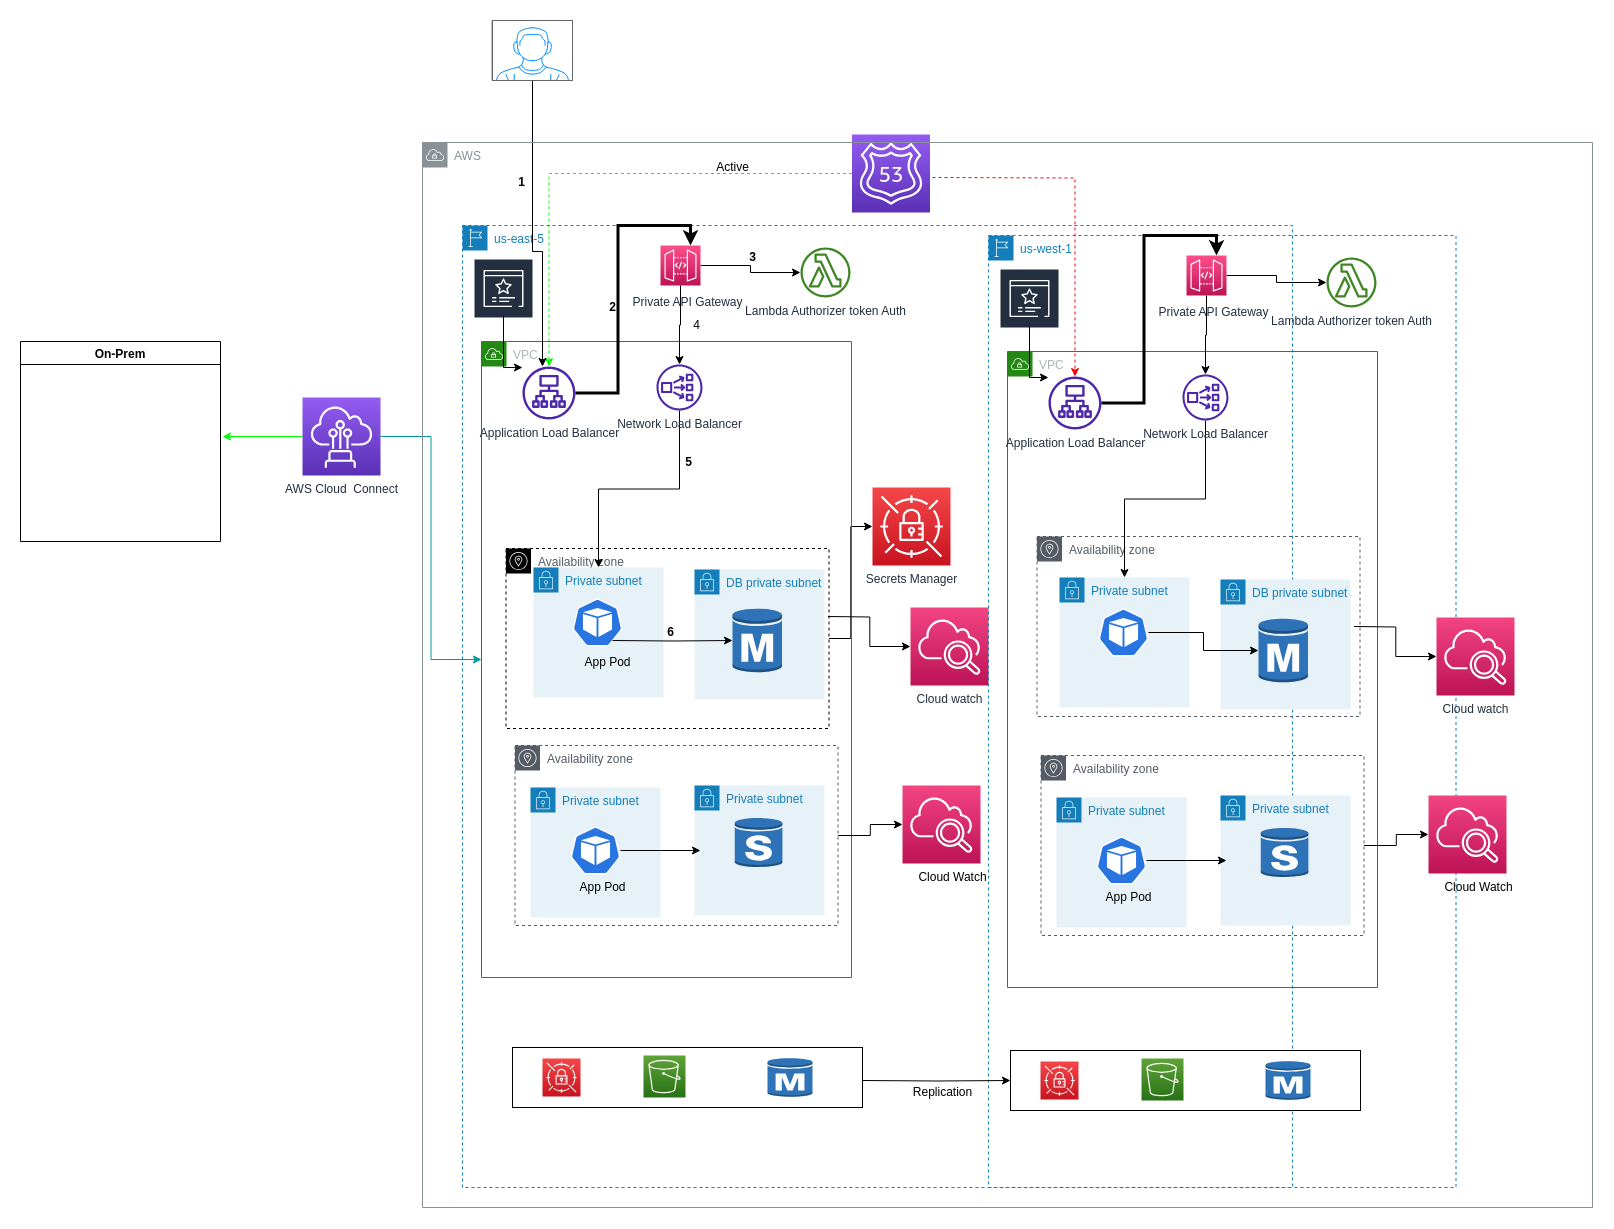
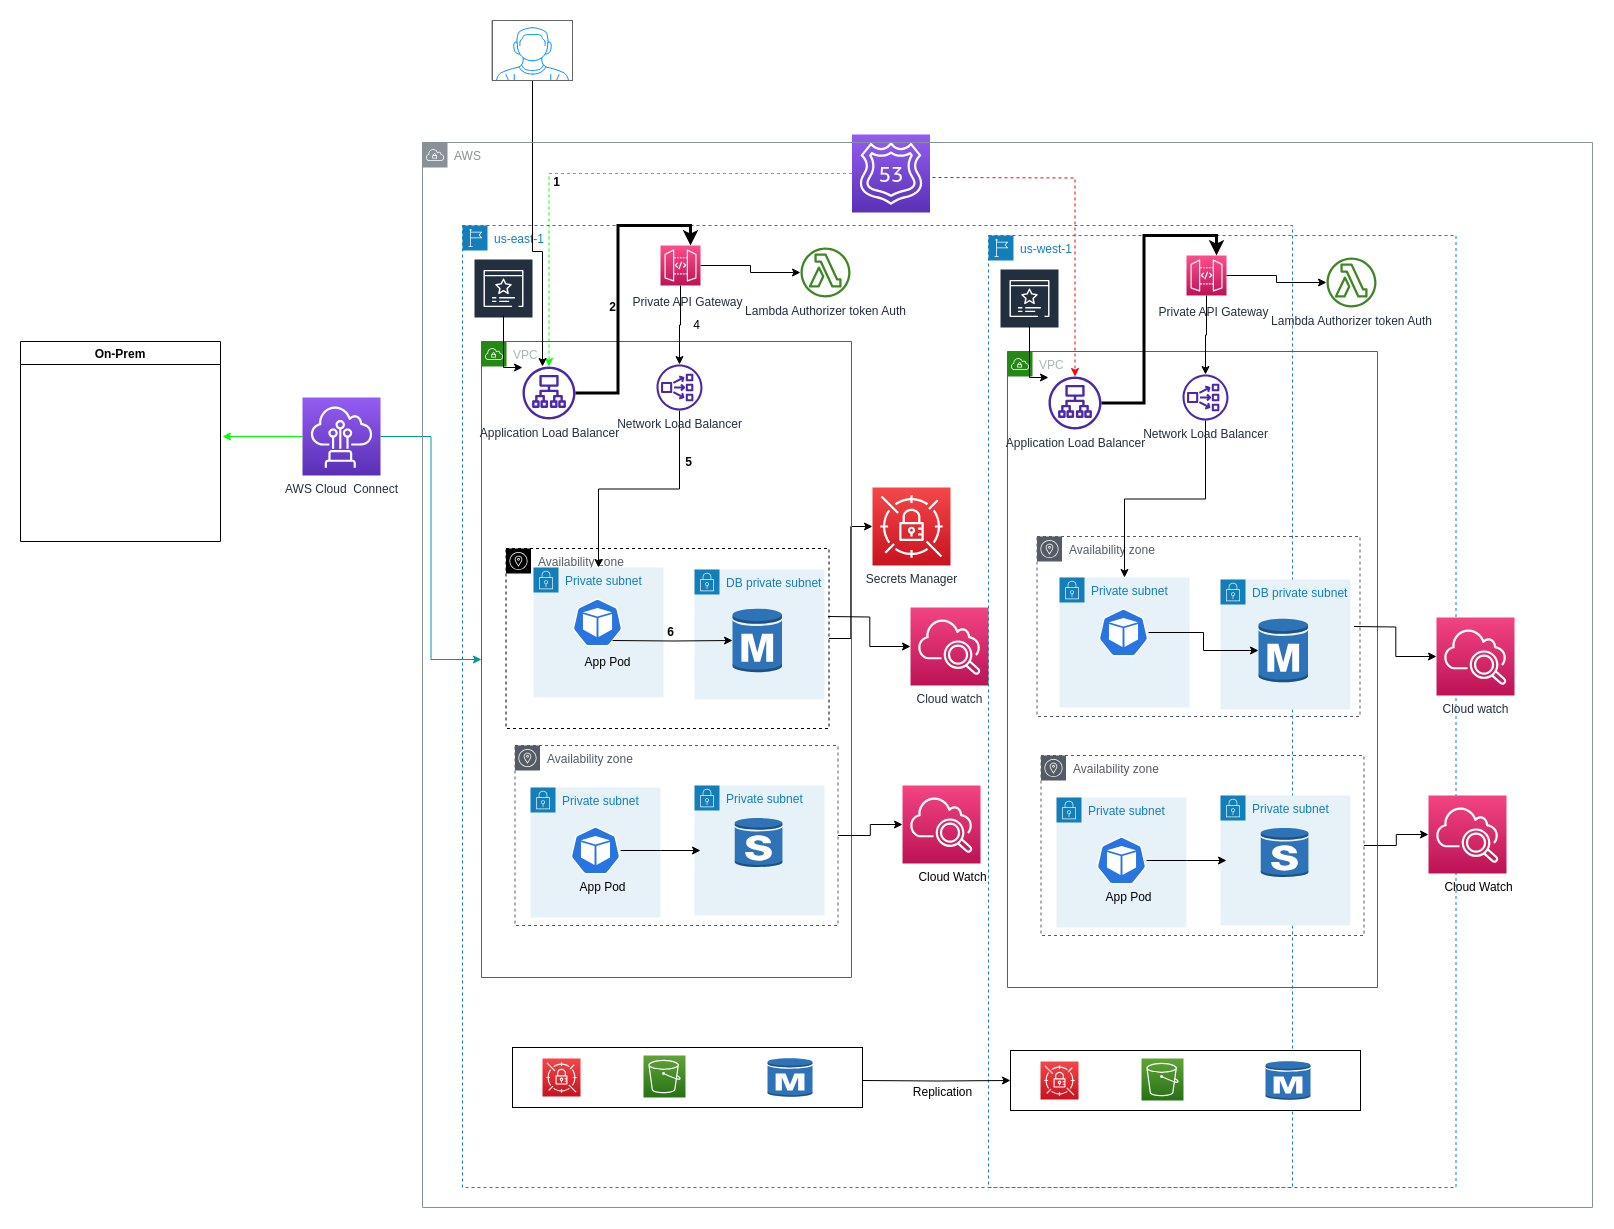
(733, 168) -> none
(521, 183) -> (556, 183)
(525, 240) -> (525, 240)
(753, 258) -> none
